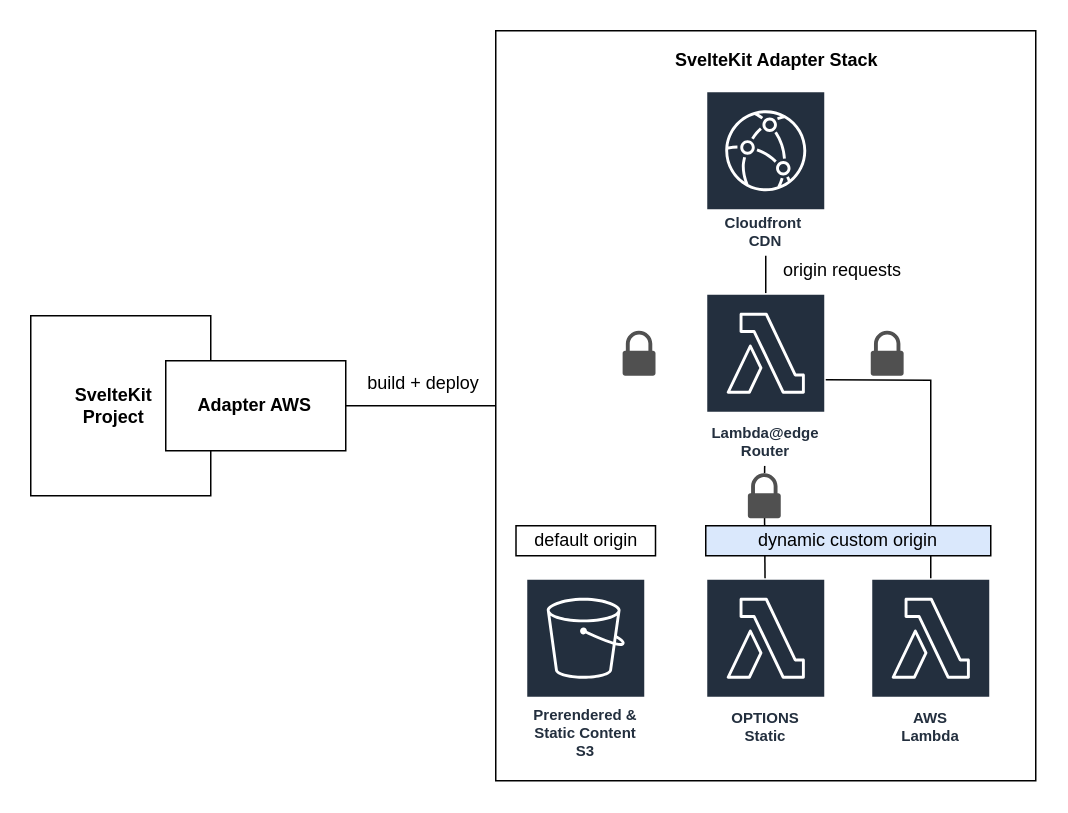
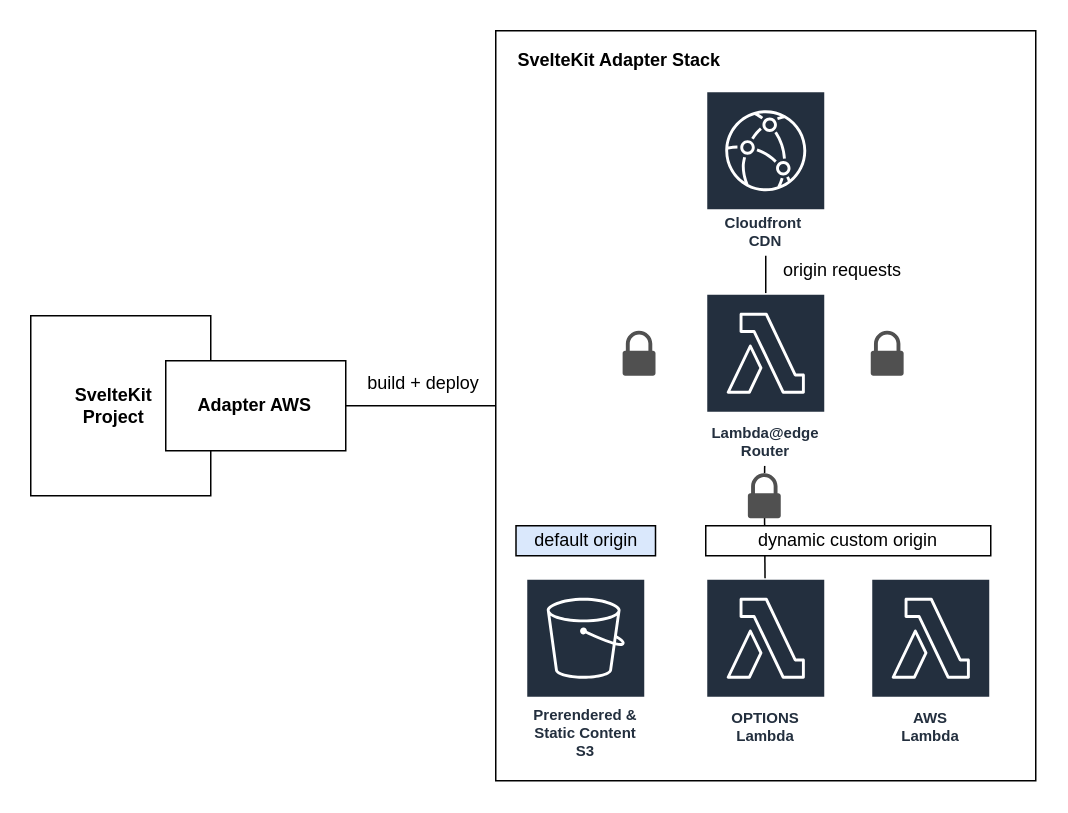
(776, 61) -> (619, 61)
(931, 401) -> none
(586, 541) -> (586, 541)
(848, 541) -> (848, 541)
(766, 727) -> (766, 727)
